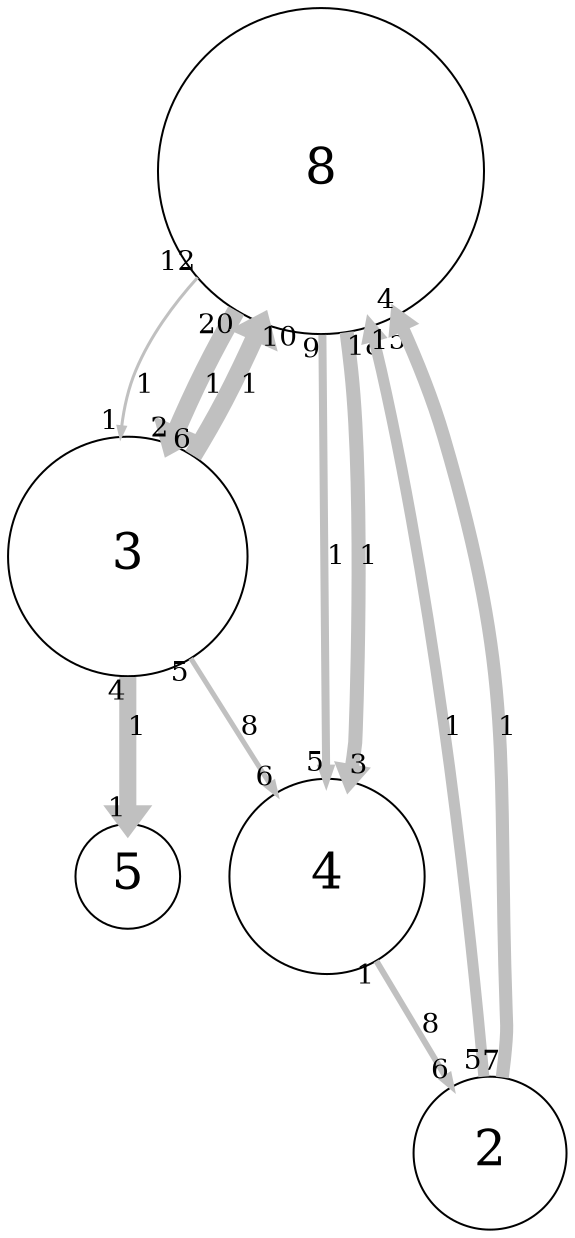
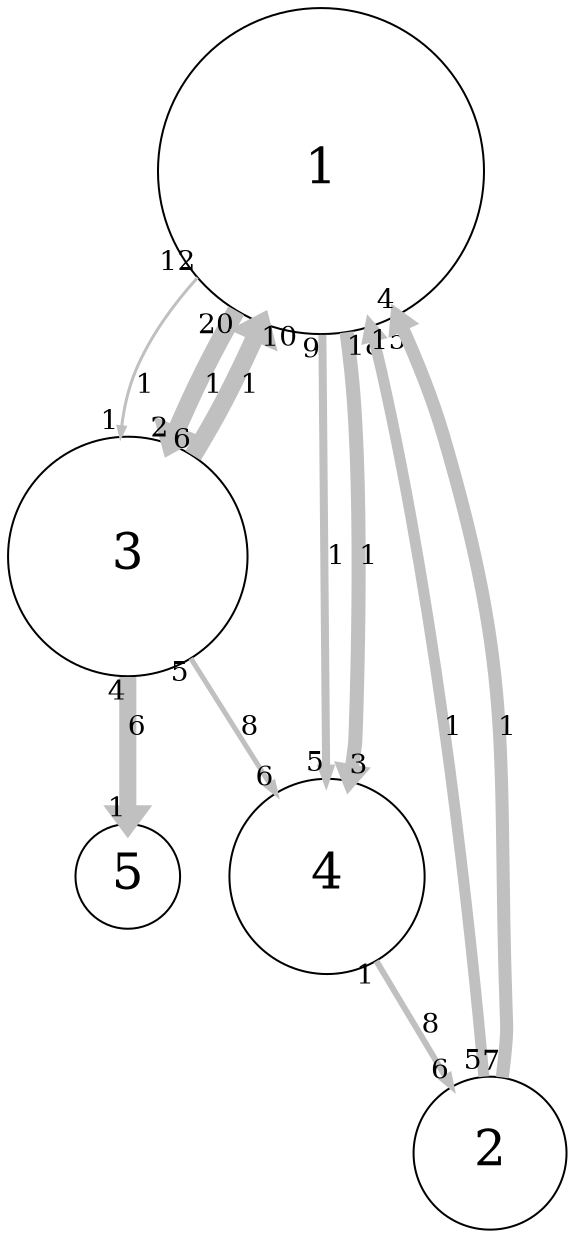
(321, 171) -> (321, 171)
(138, 728) -> (138, 728)
